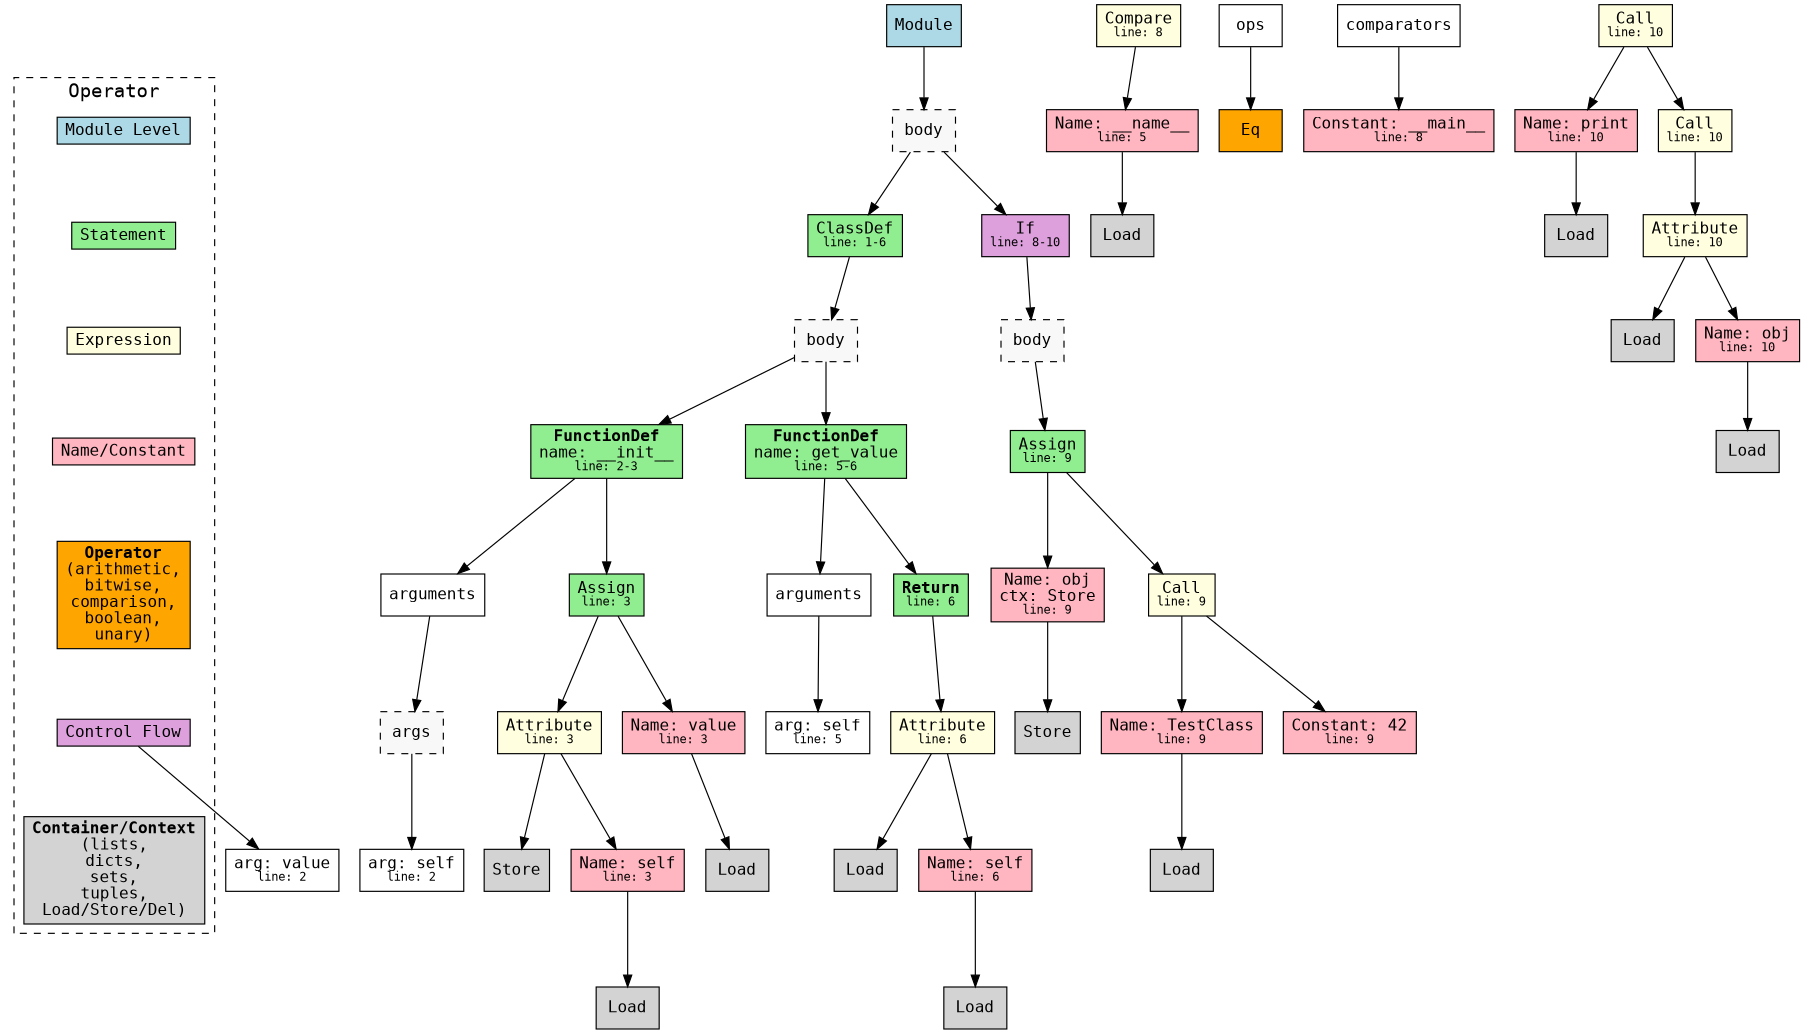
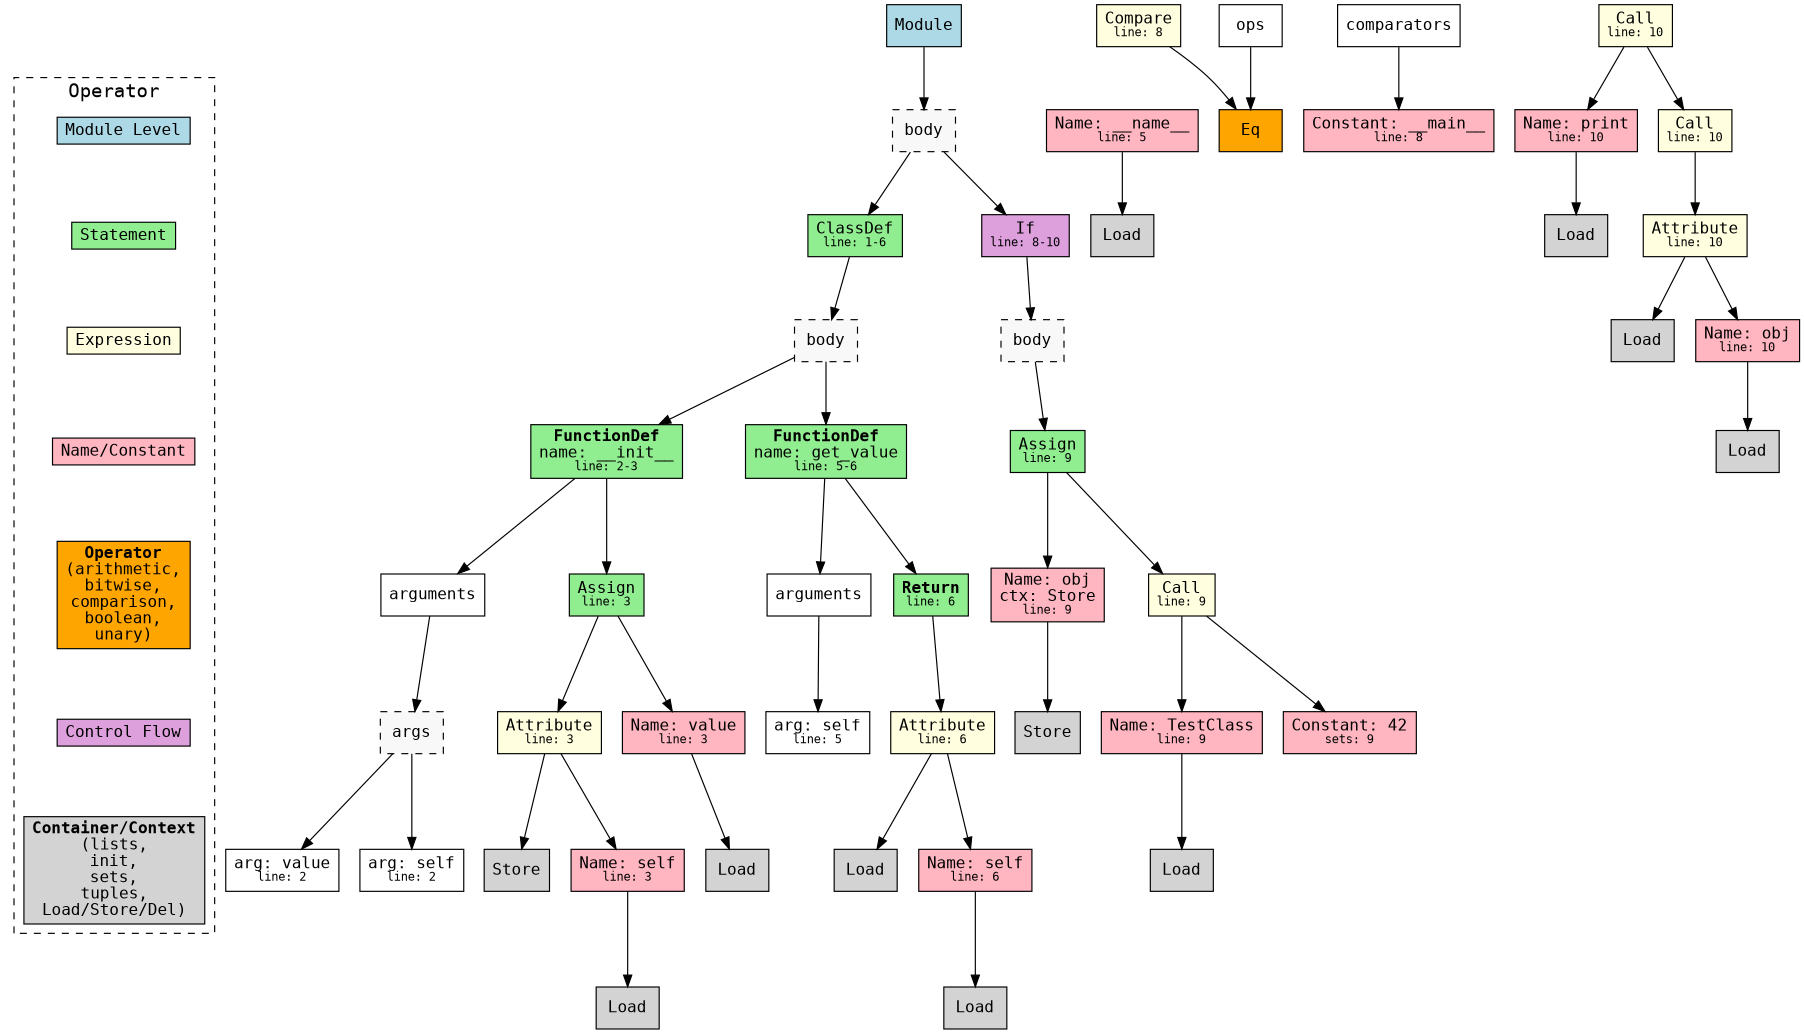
(1131, 72) -> (1201, 71)
(1350, 740) -> (1350, 740)
(194, 794) -> (351, 797)
(114, 861) -> (114, 861)
